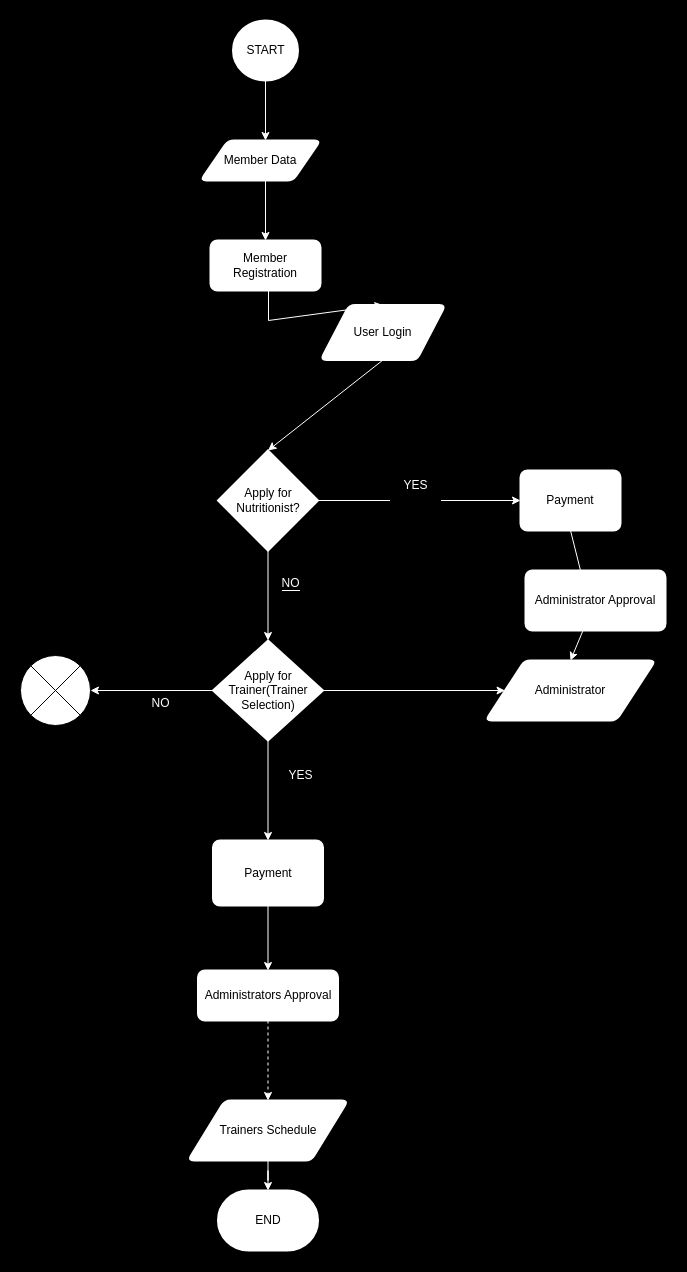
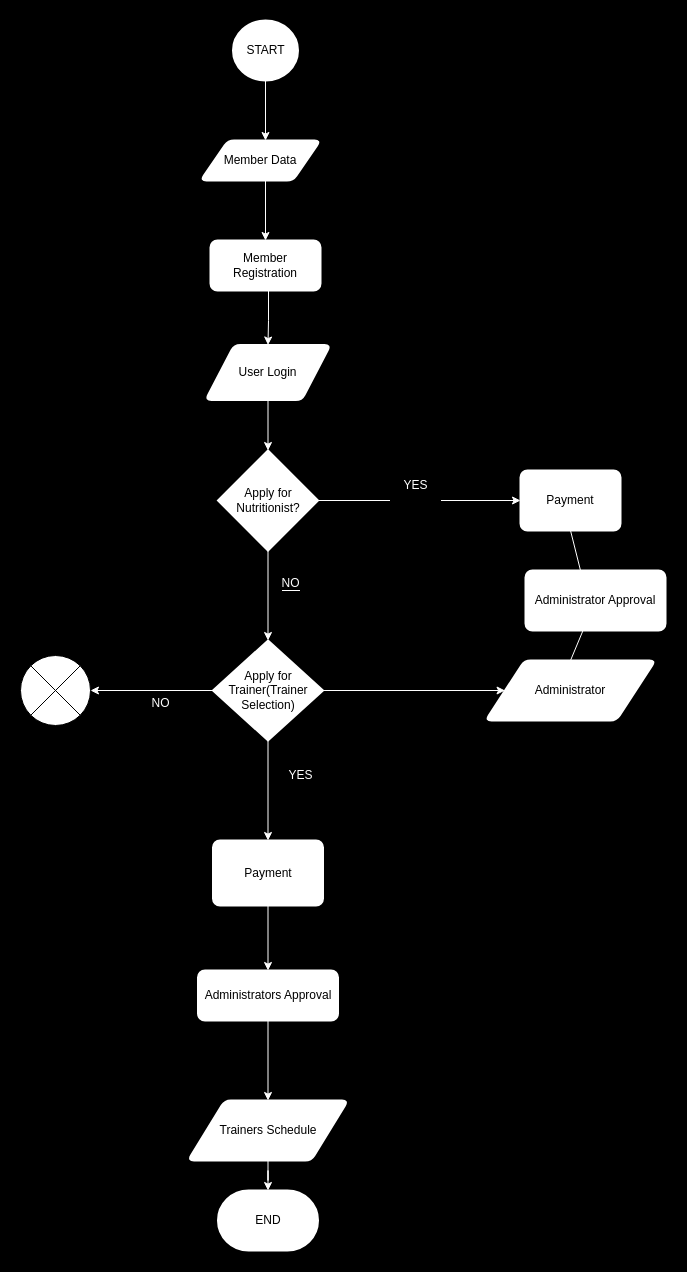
(383, 333) -> (268, 373)
(574, 653) -> (572, 656)
(268, 1057) -> (268, 1057)
